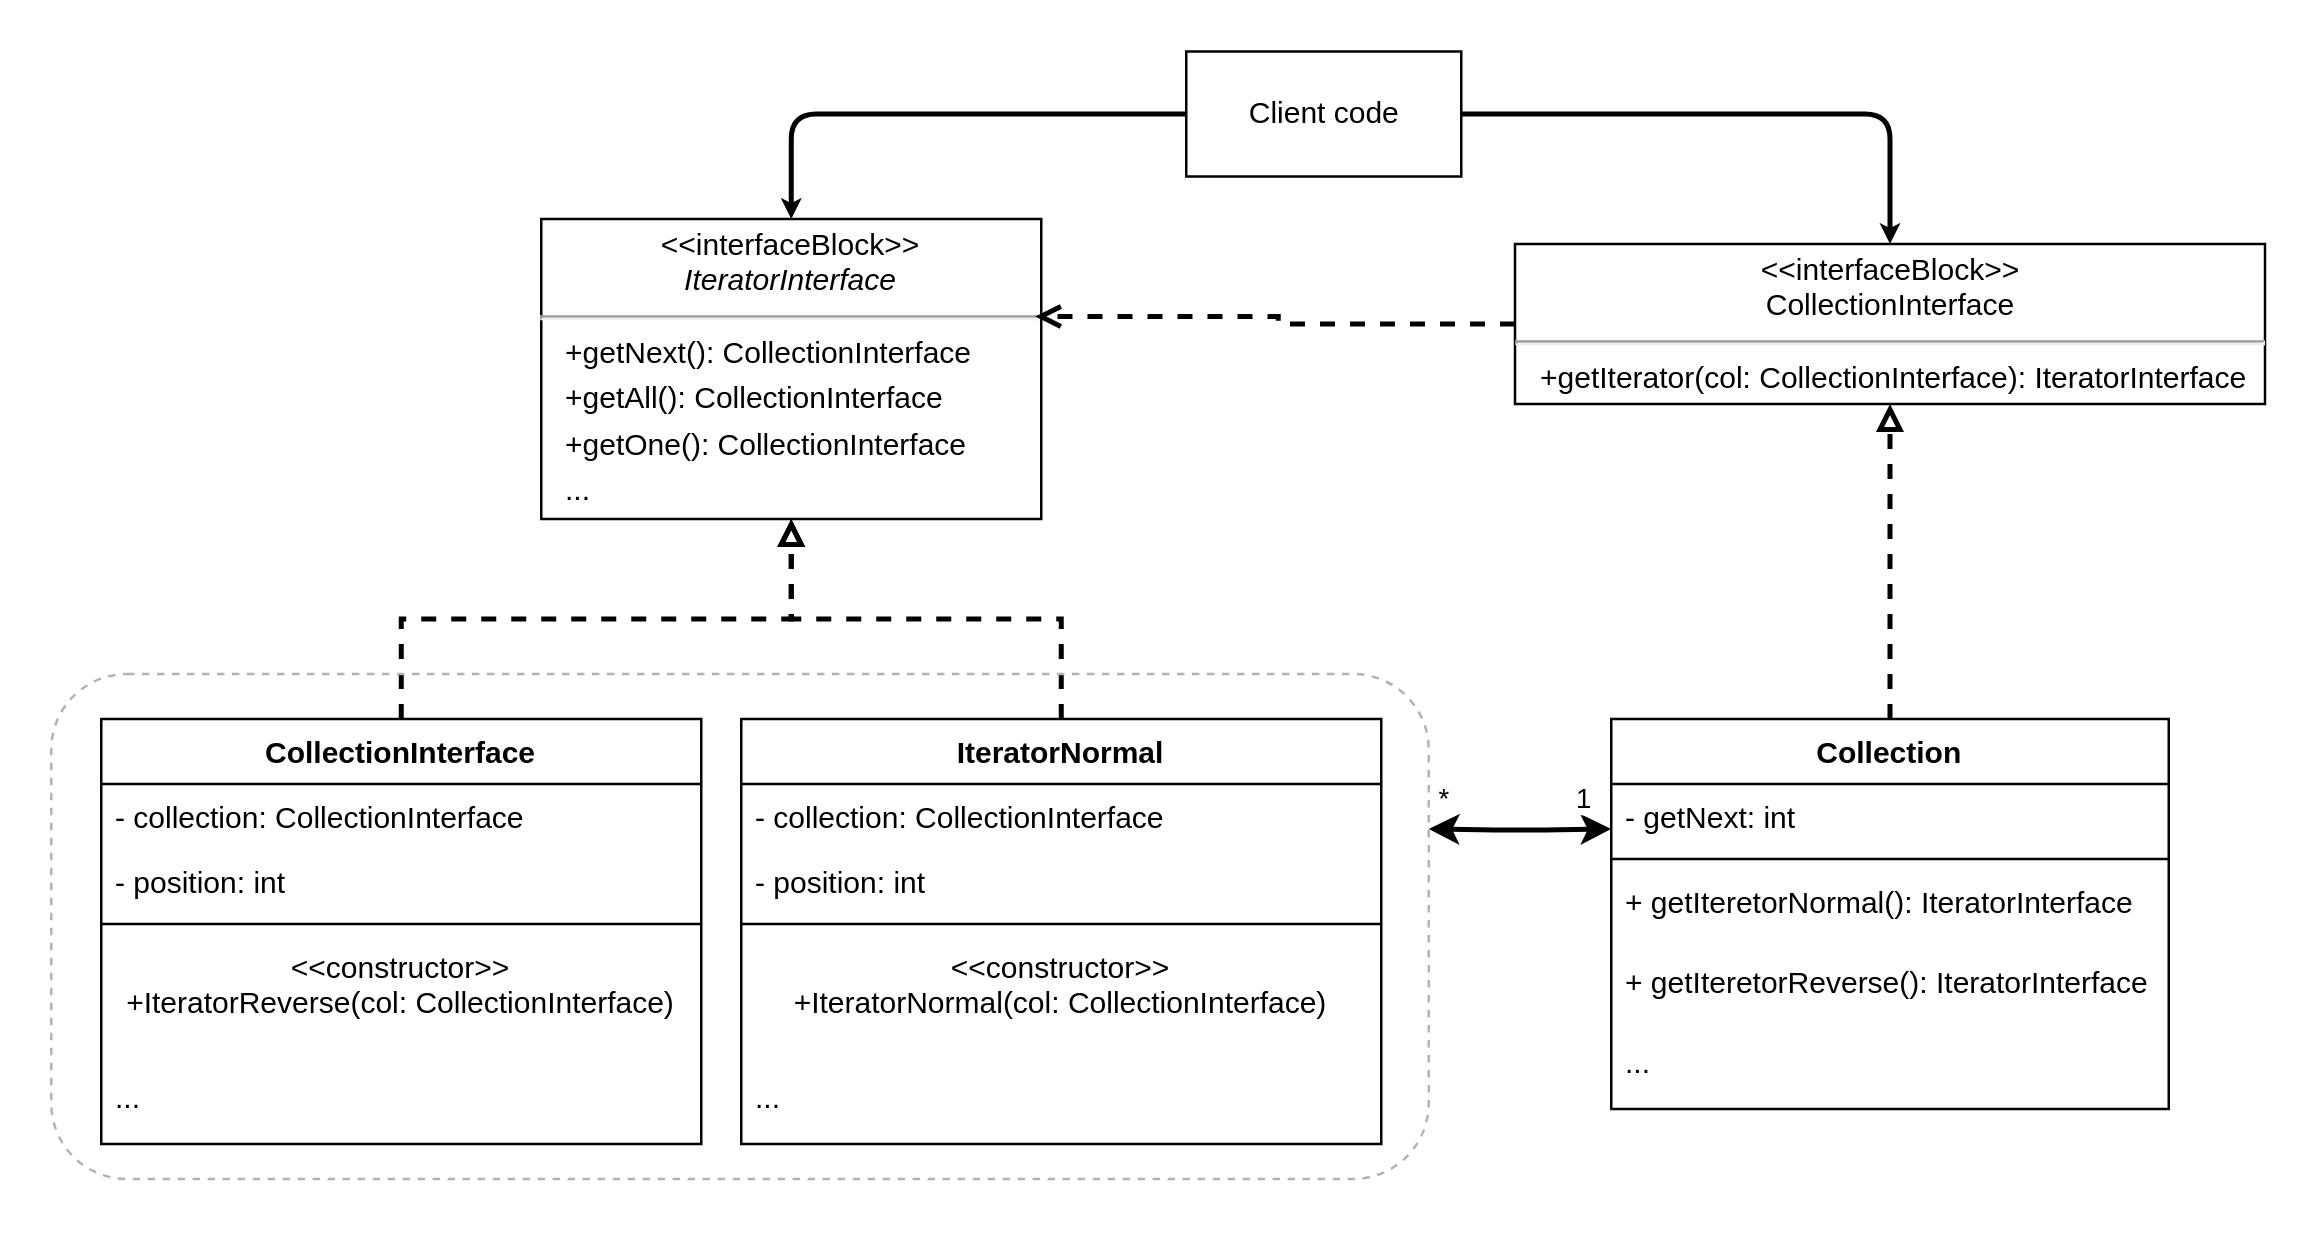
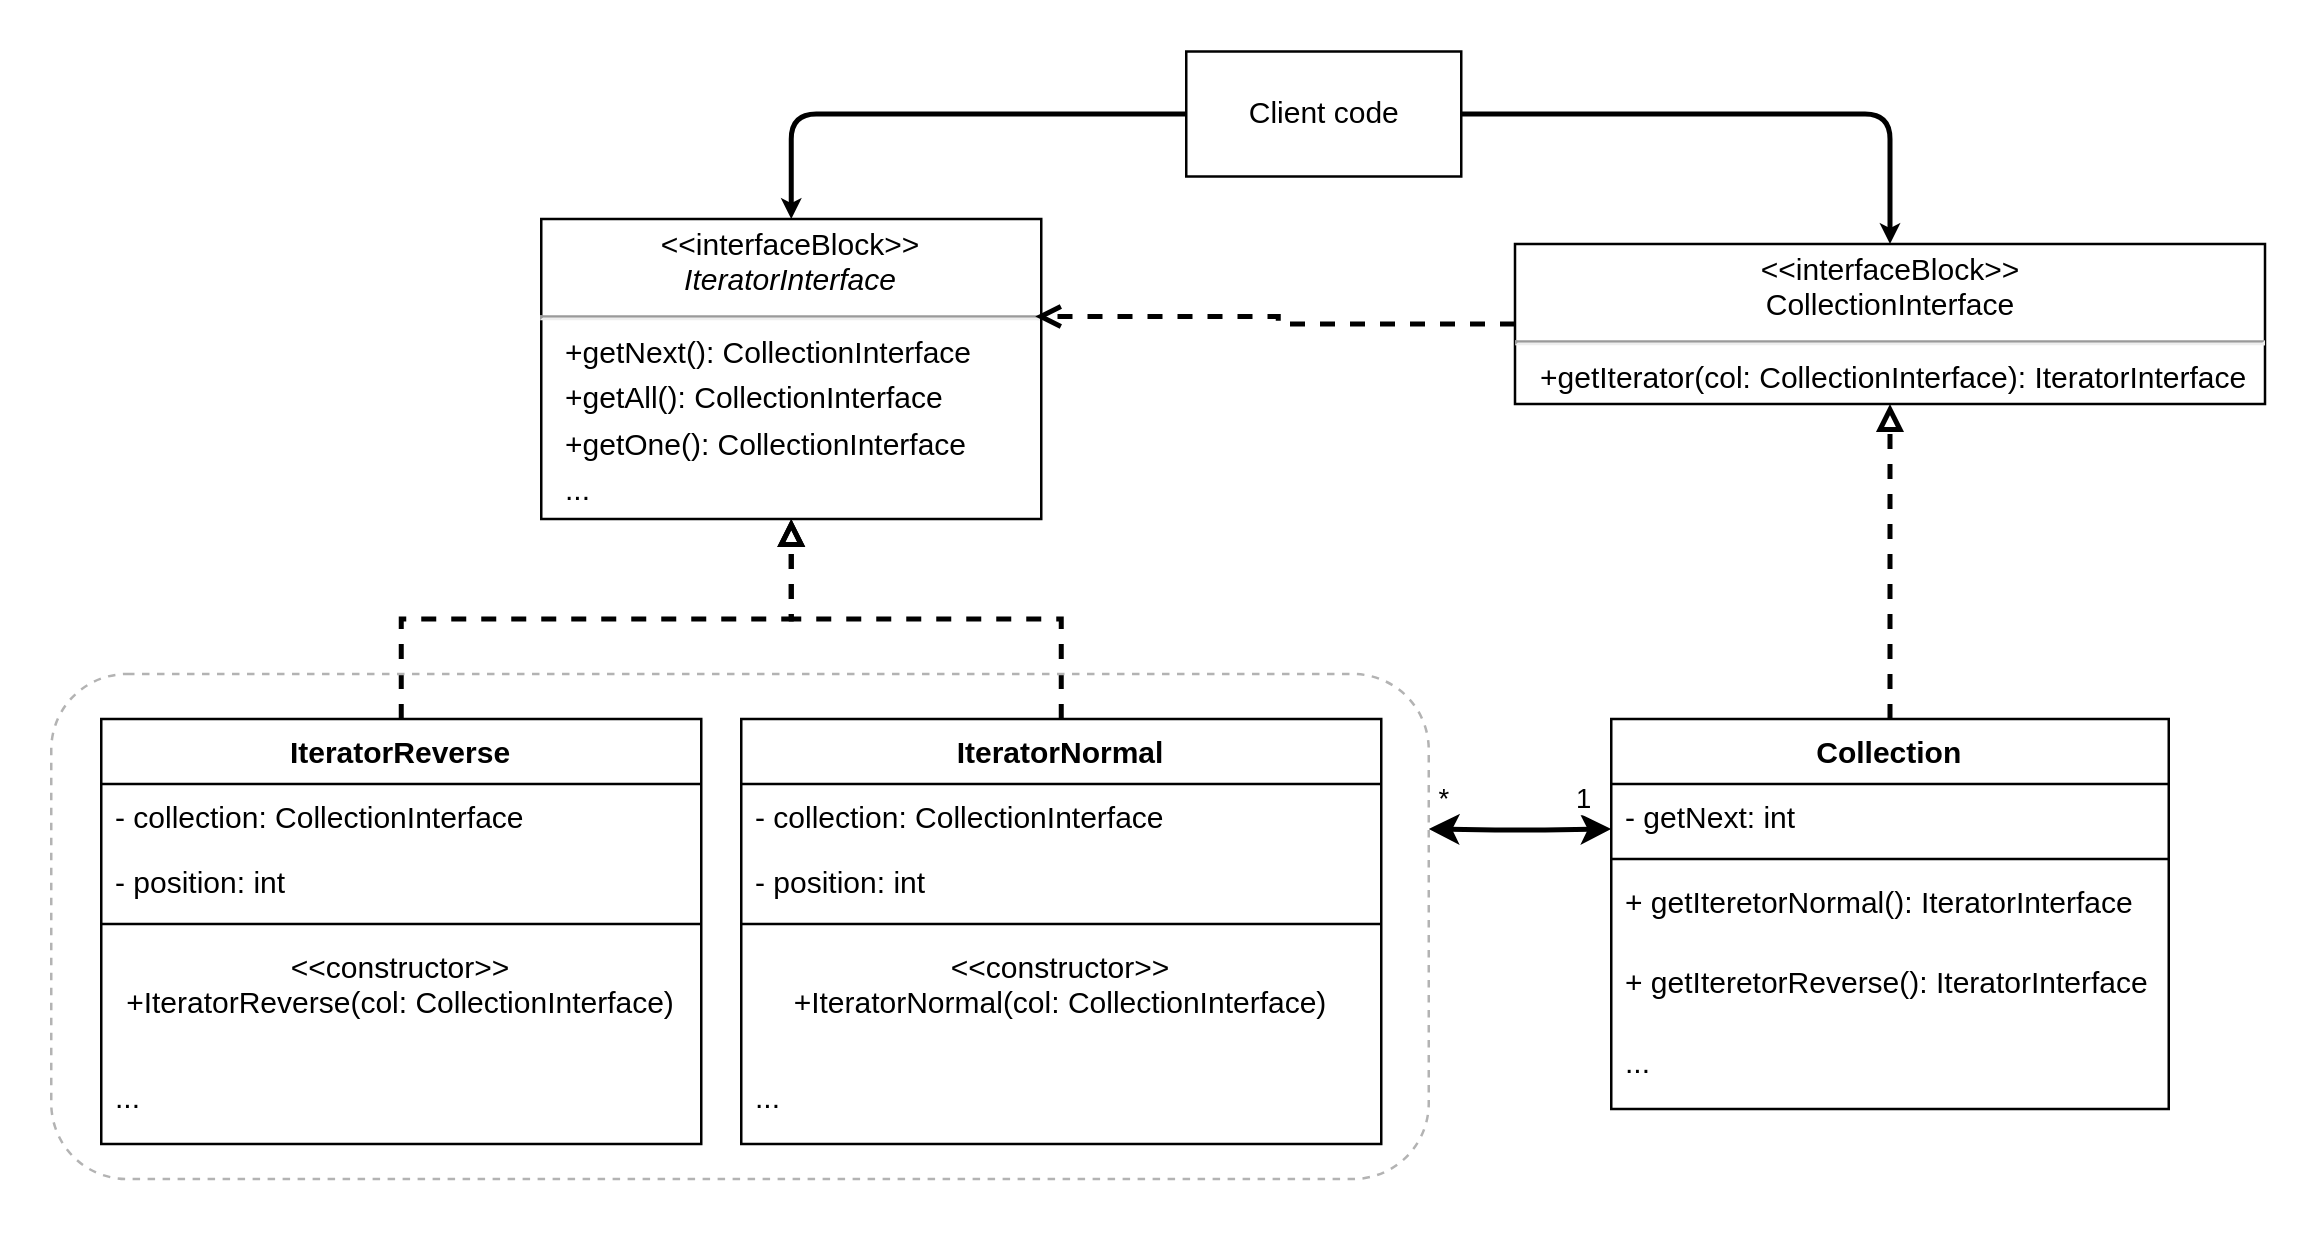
(400, 753) -> (400, 753)
